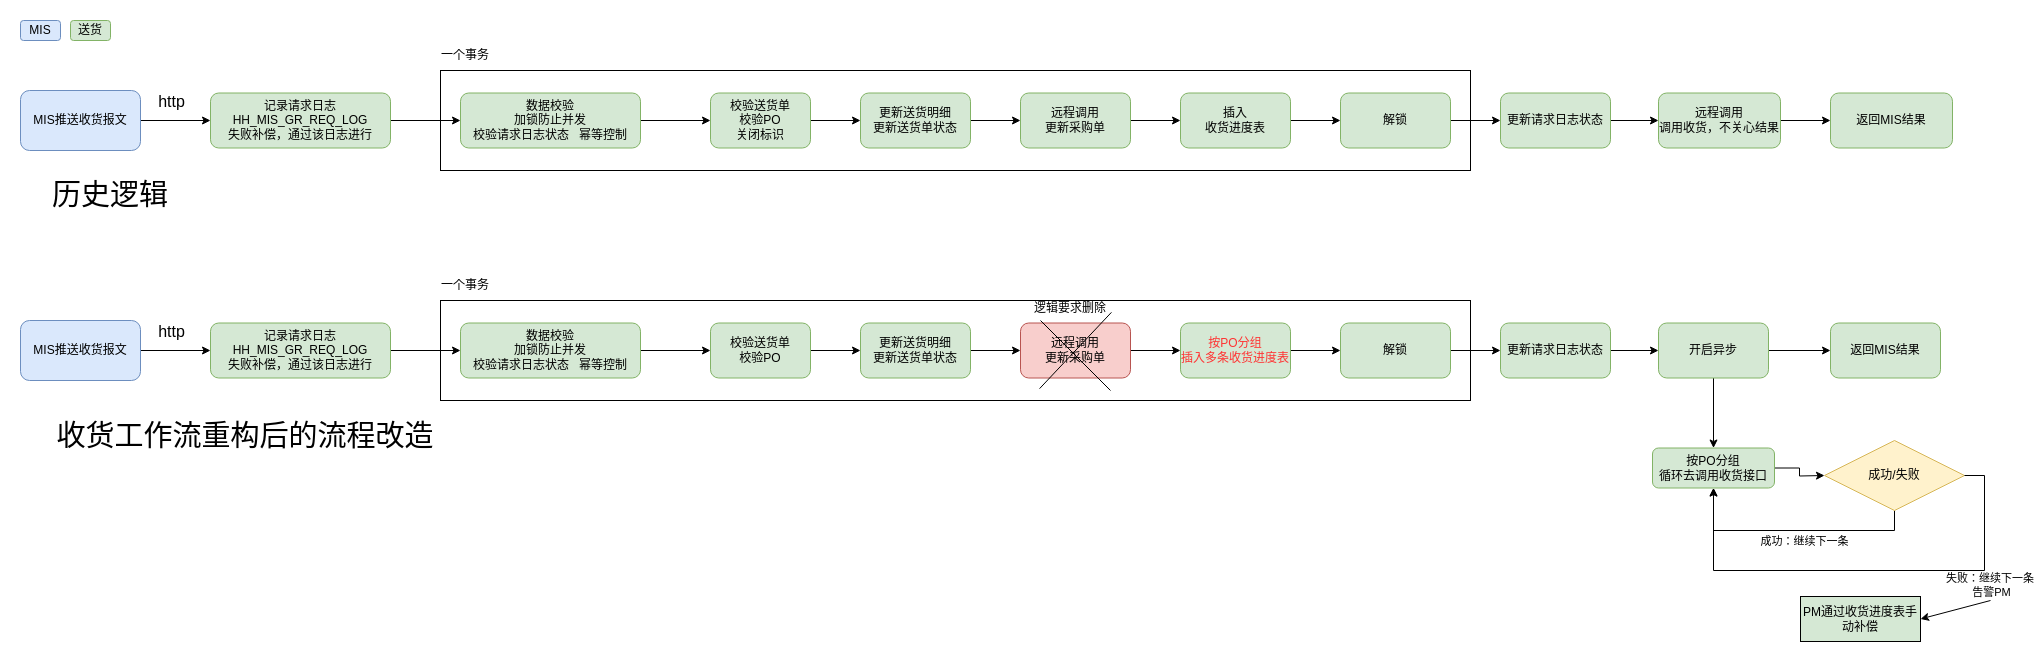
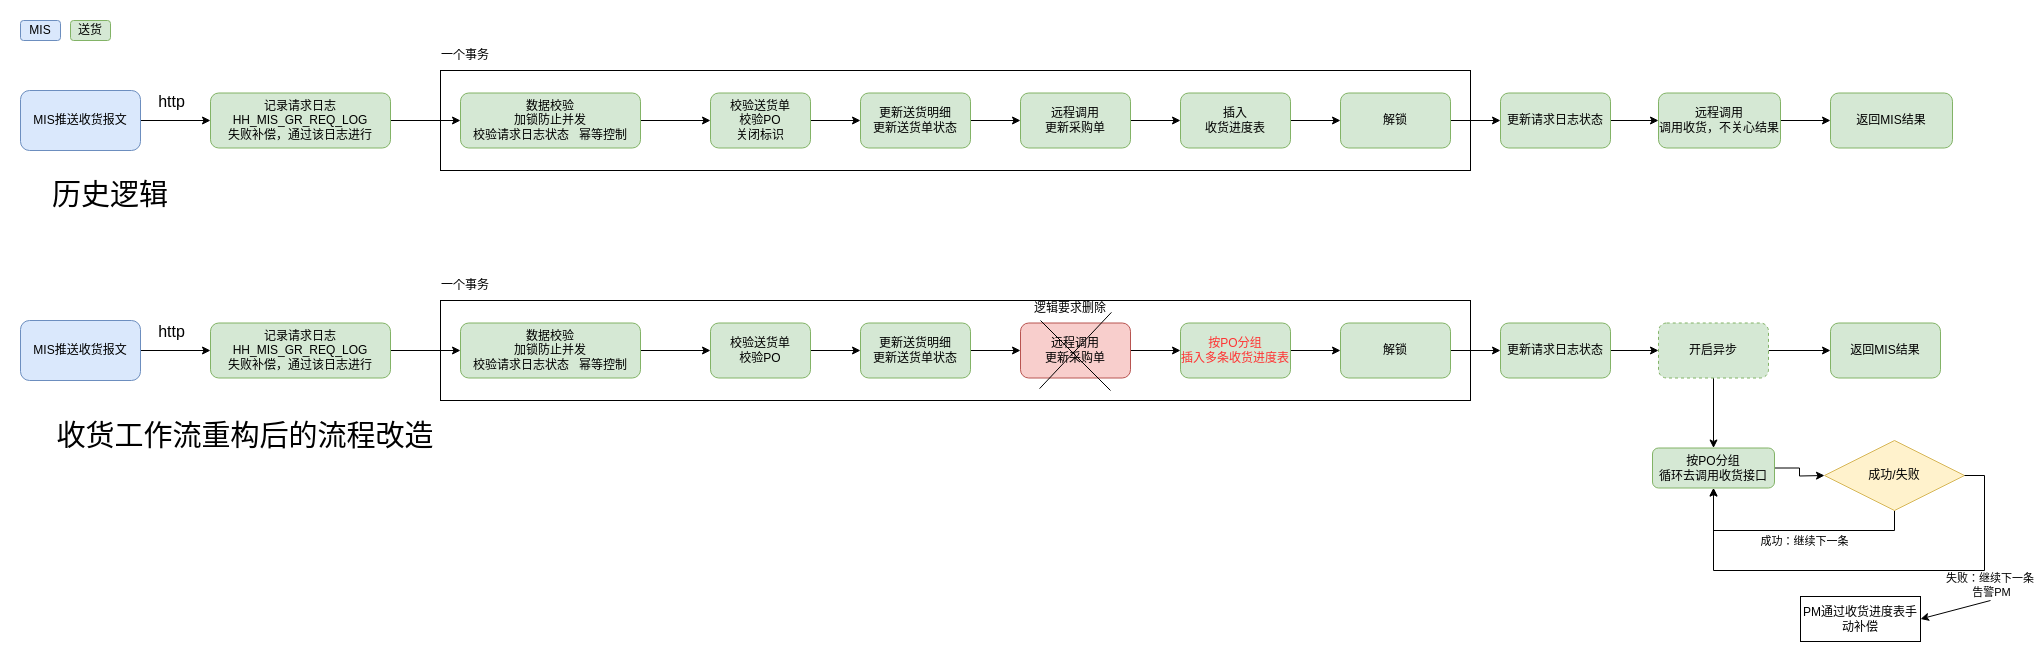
(1714, 351) -> (1714, 351)
(1861, 619) -> (1861, 619)
